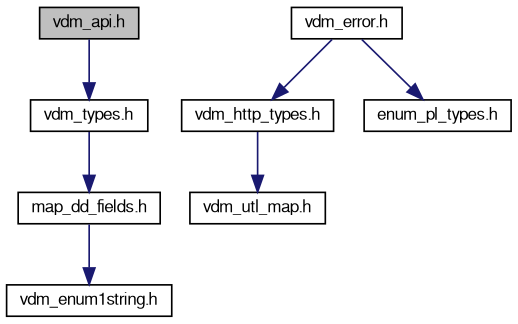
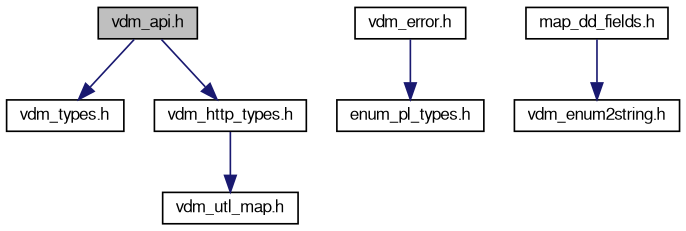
(308, 63) -> (183, 63)
(89, 154) -> none
(89, 301) -> (597, 116)
